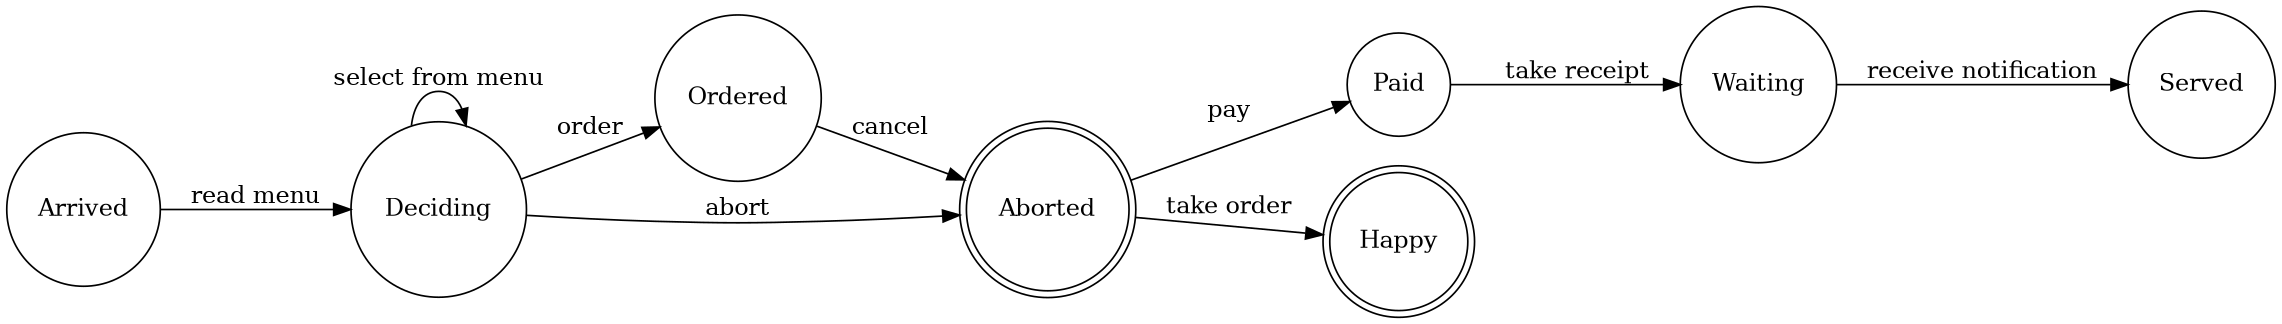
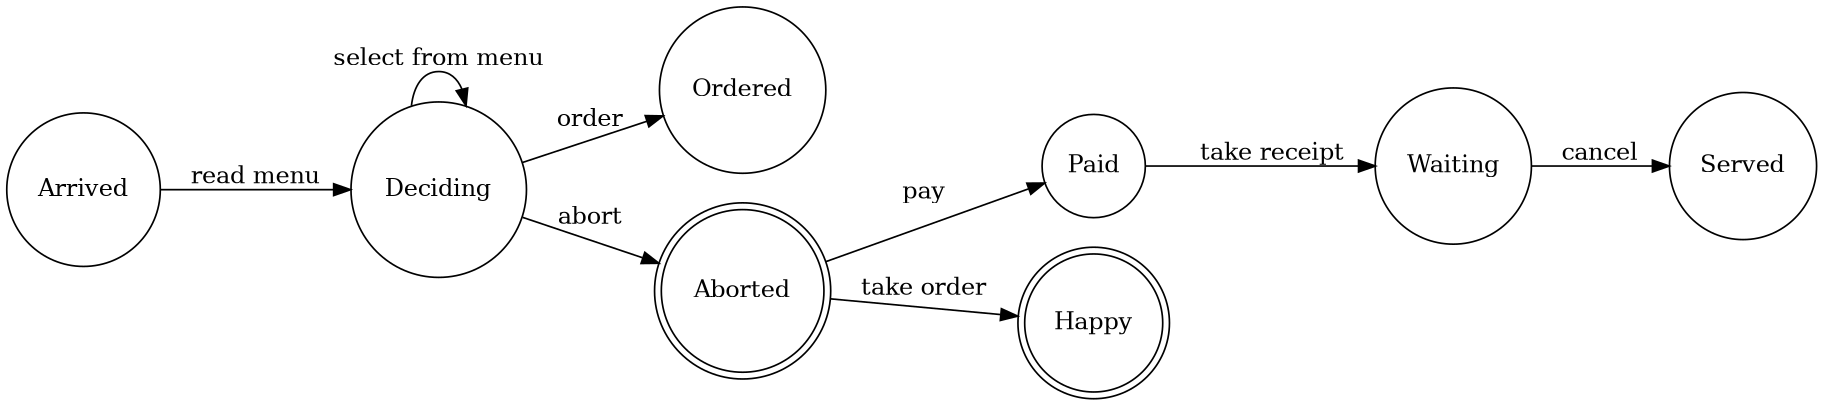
(1982, 72) -> (1600, 153)
(883, 150) -> none
